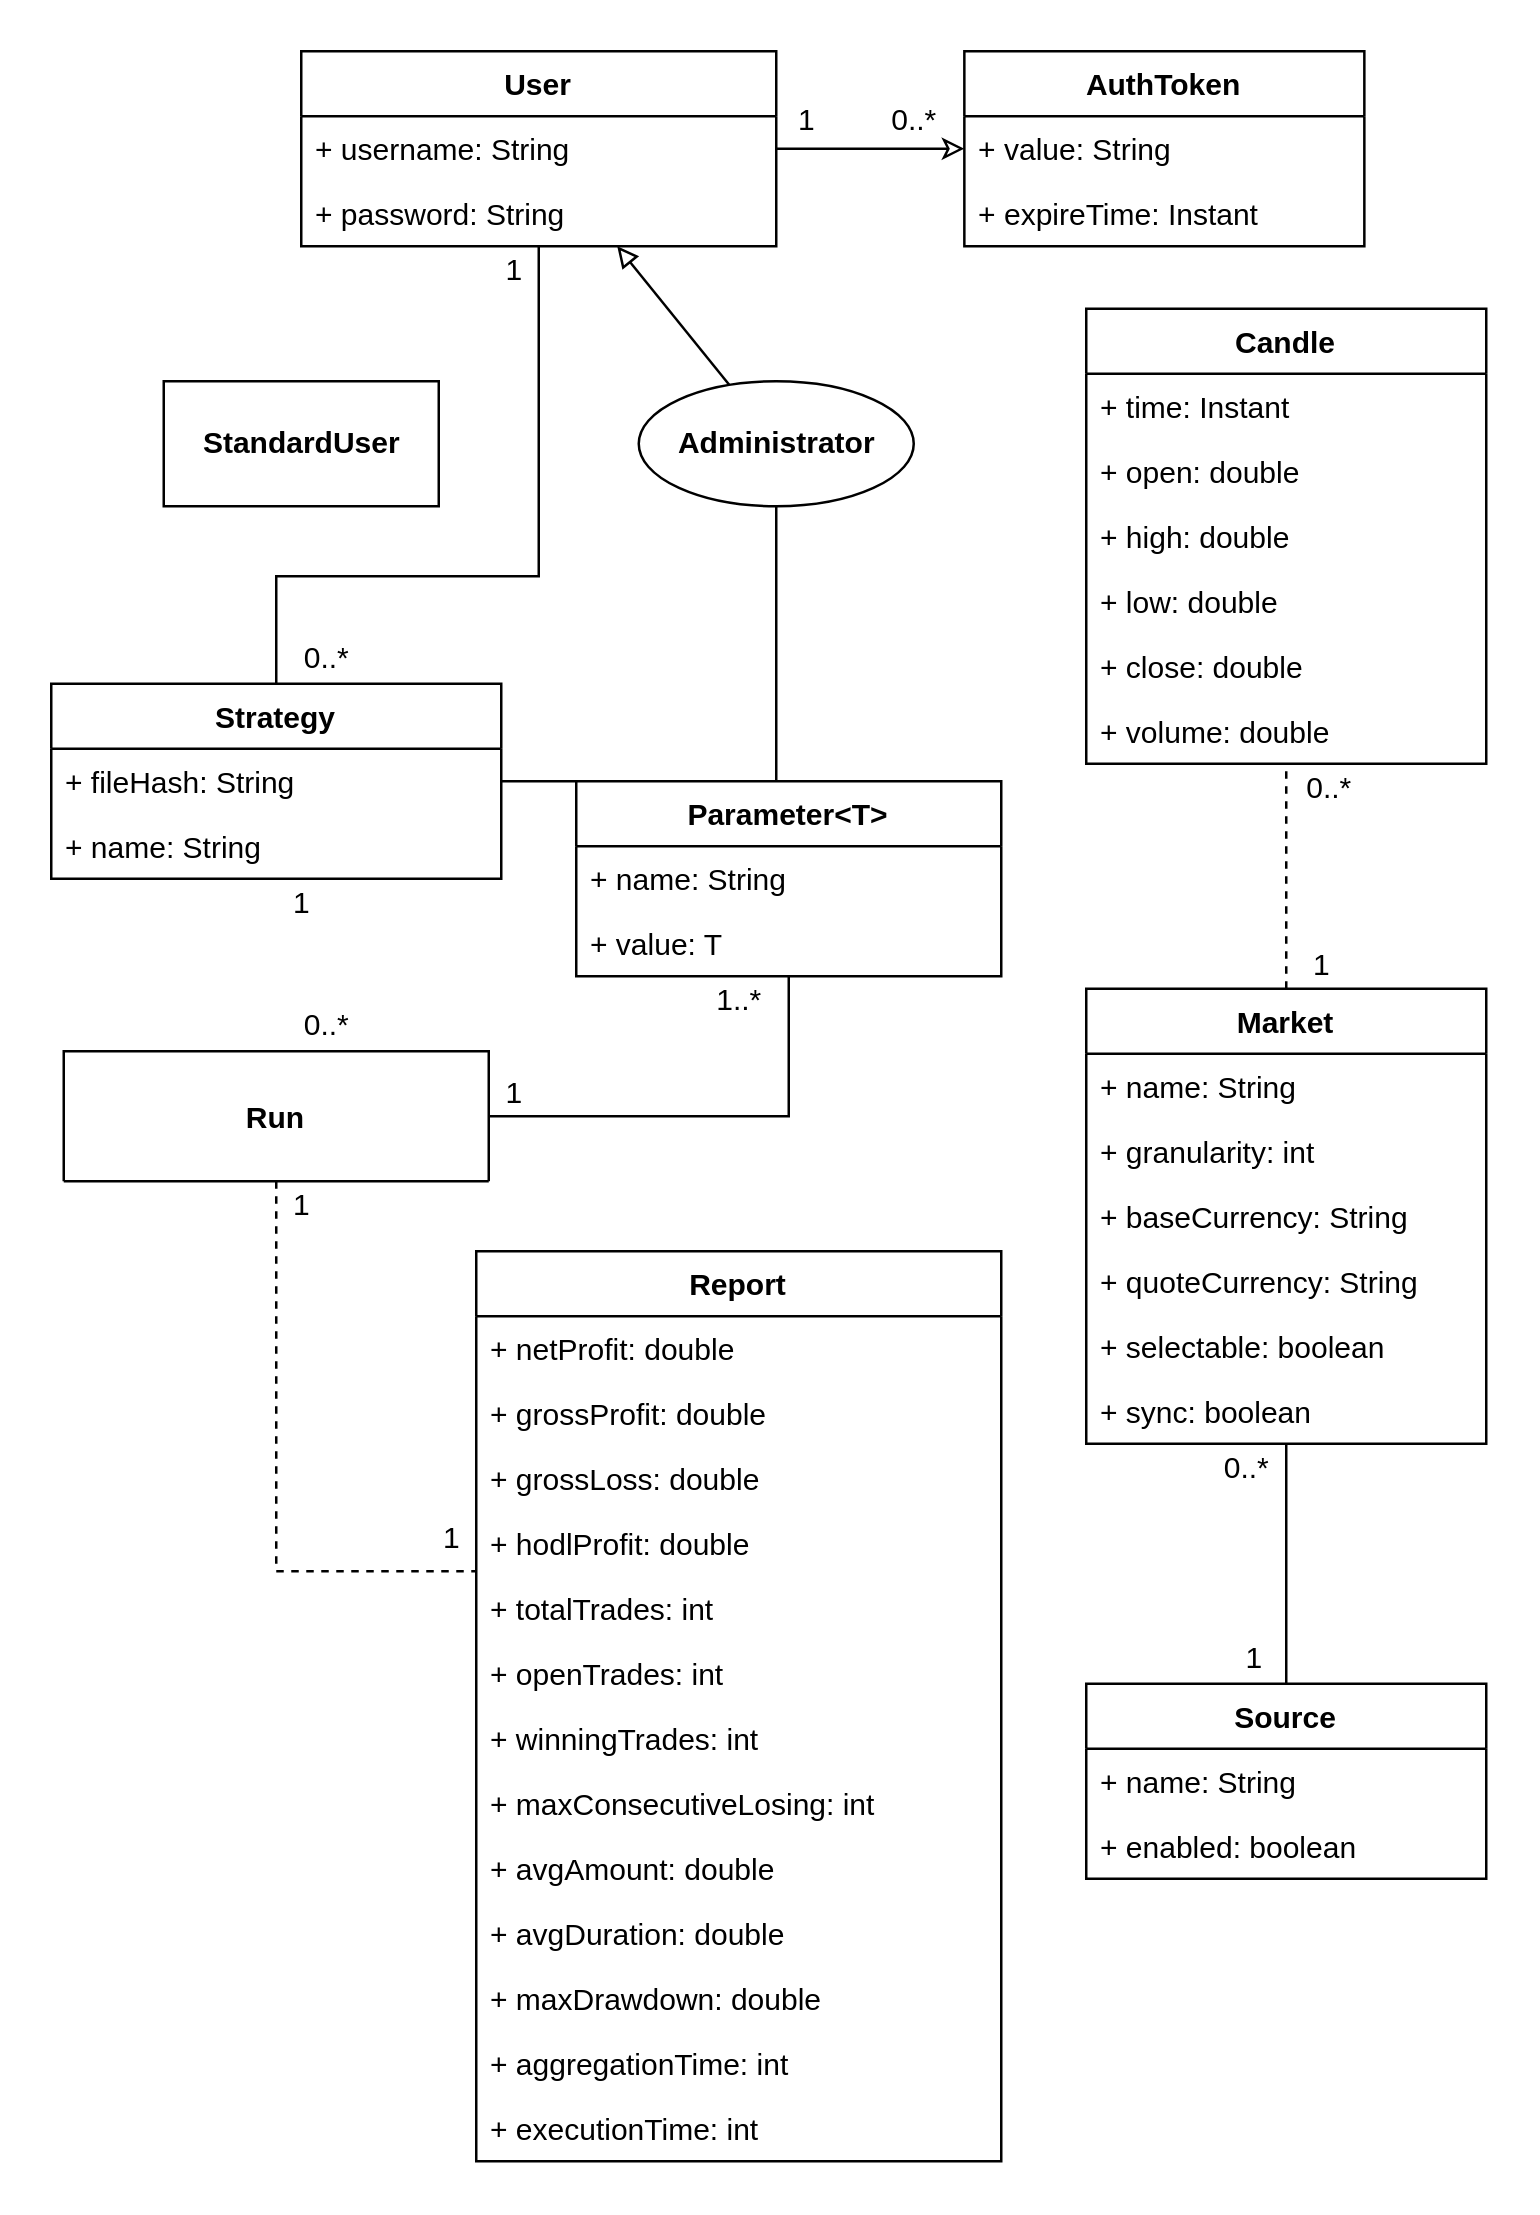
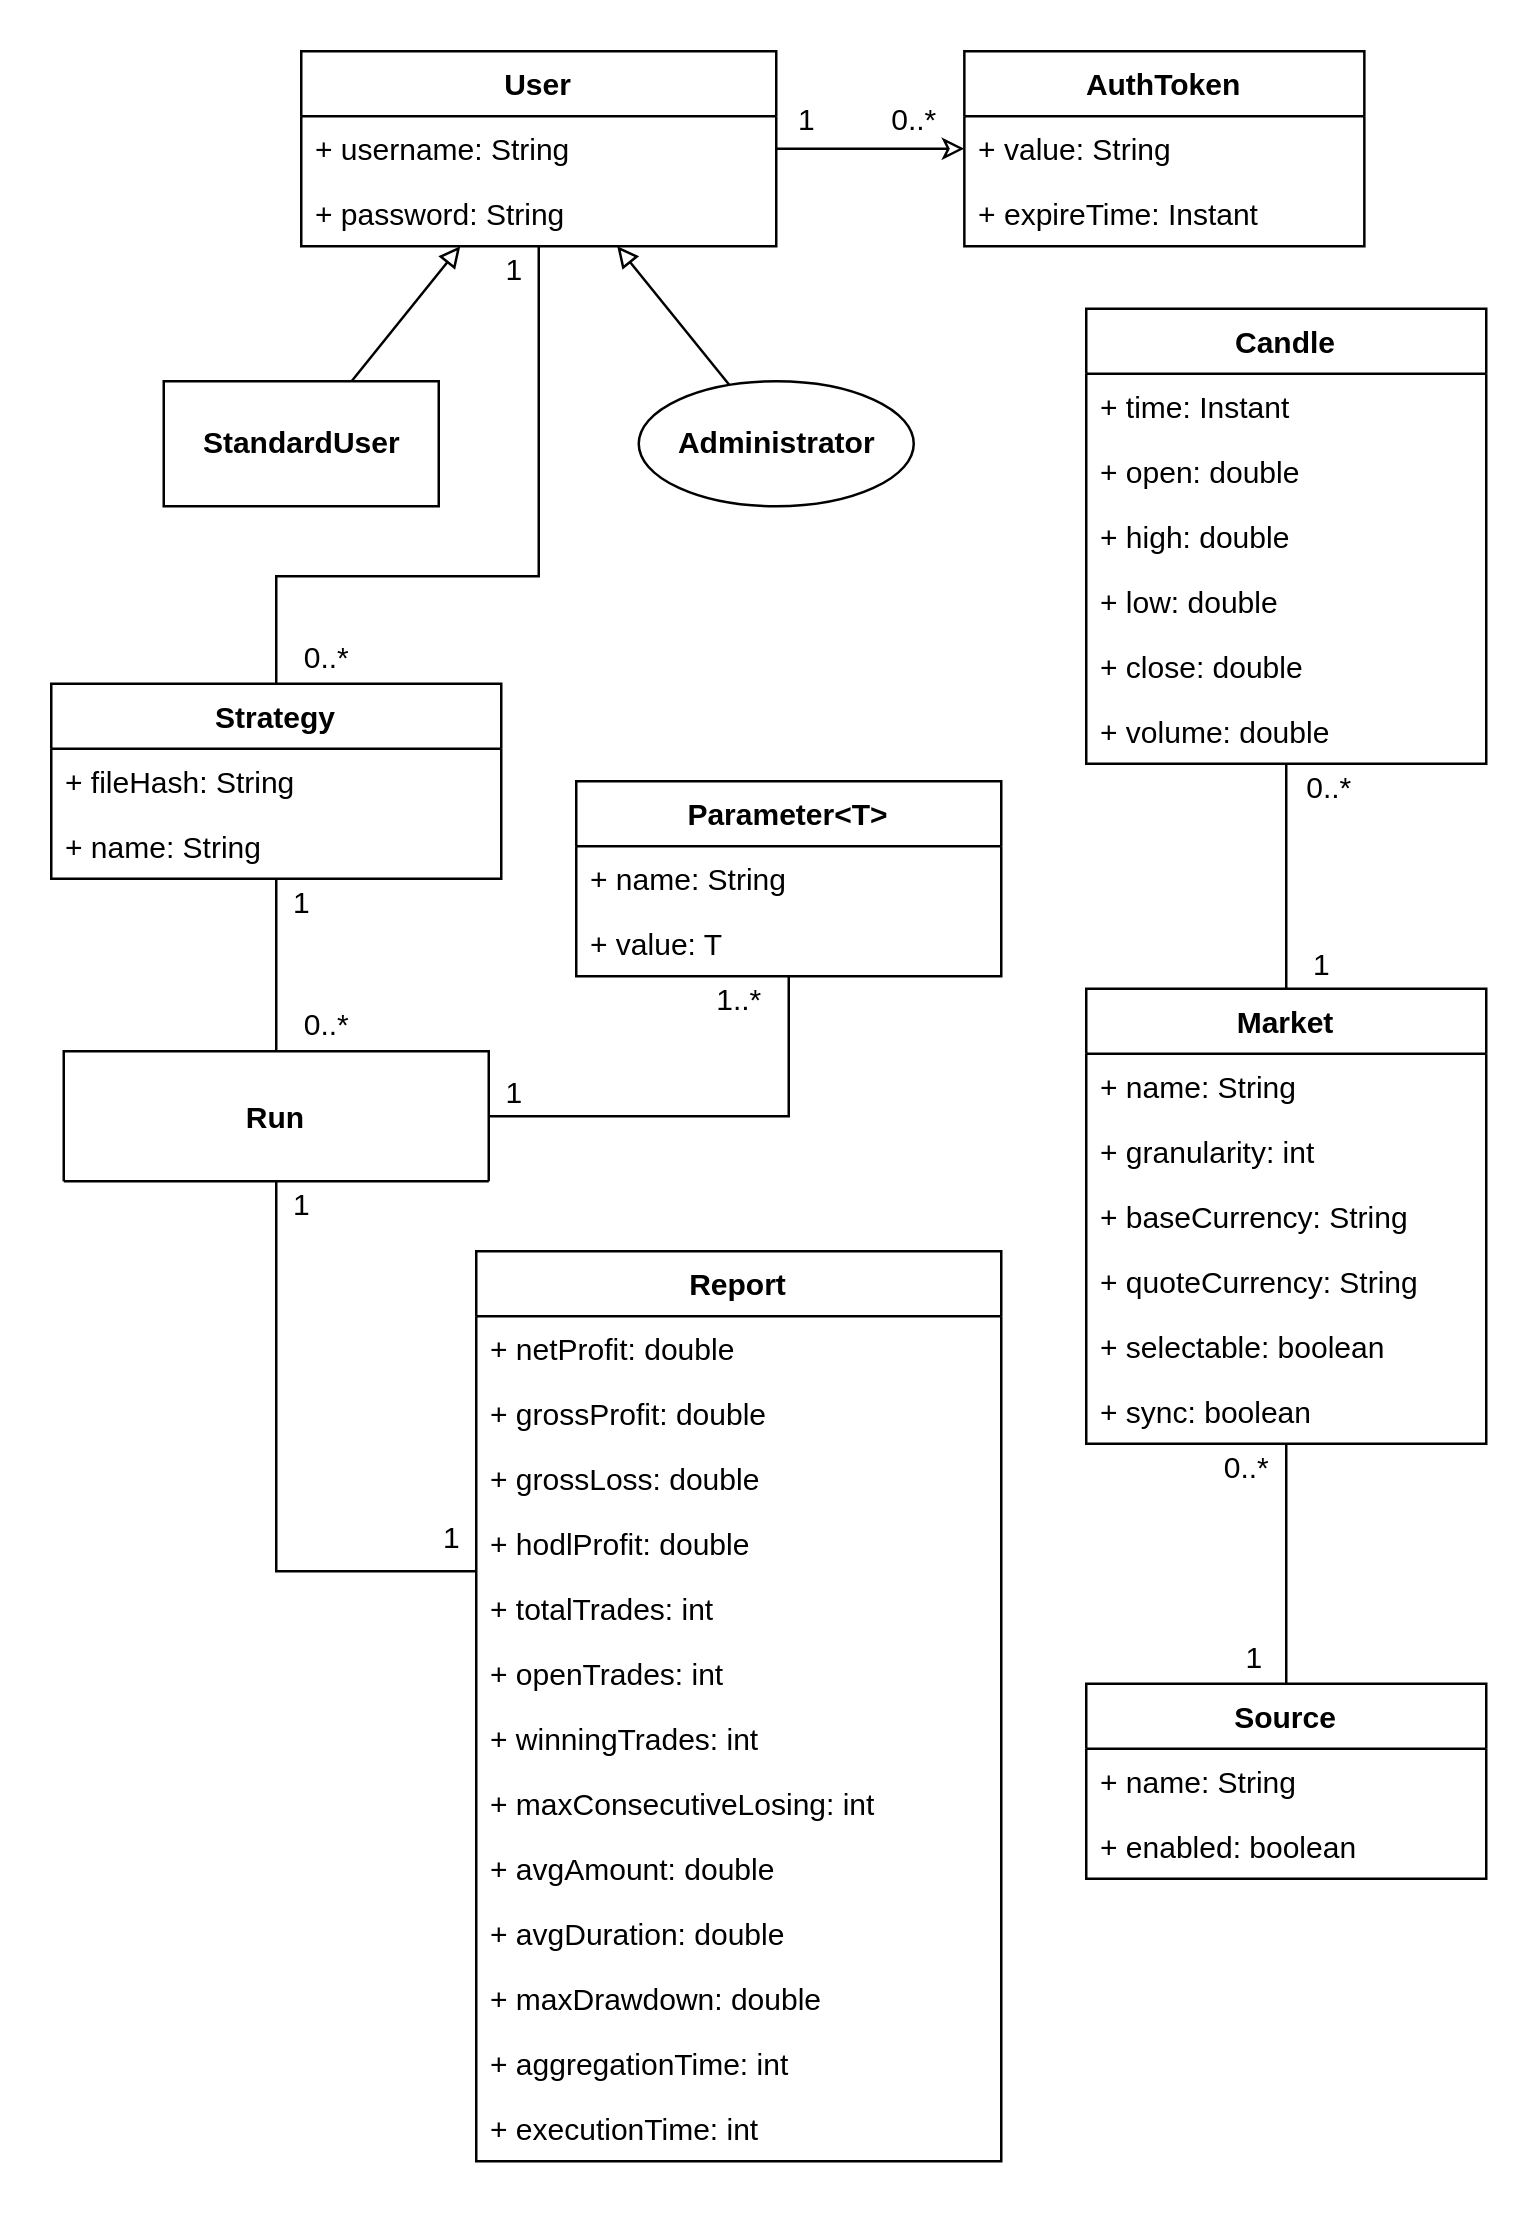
none -> (399, 322)
(776, 645) -> (276, 967)
(1286, 875) -> (1286, 875)
(276, 1477) -> (276, 1477)
